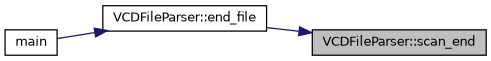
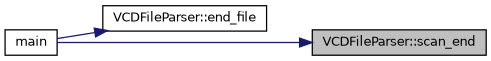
(283, 29) -> (178, 43)
